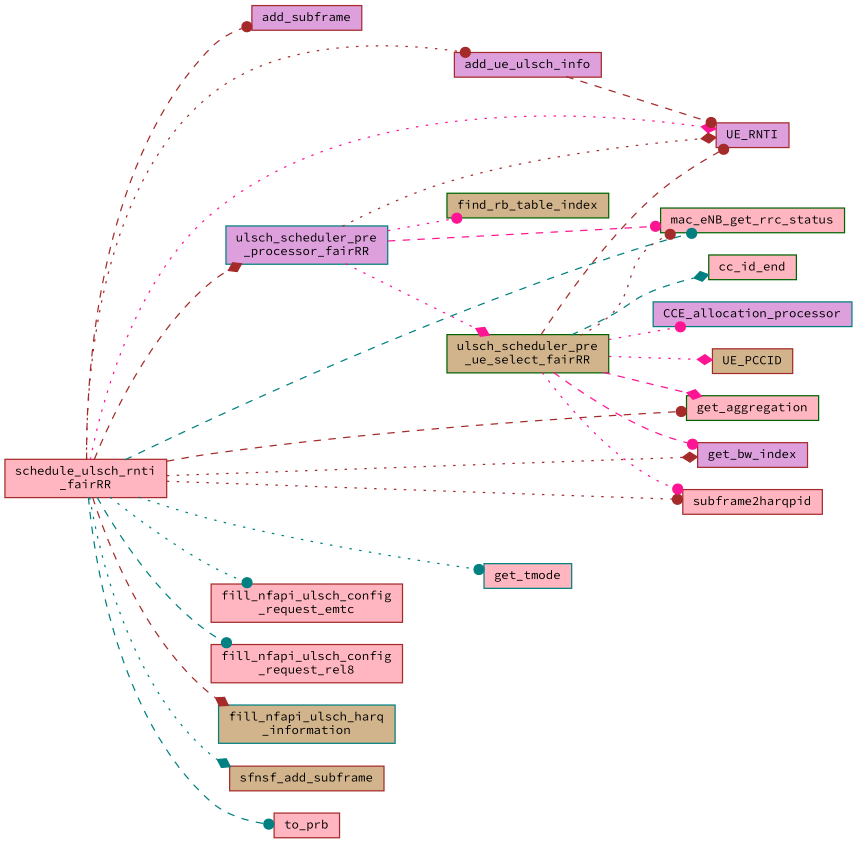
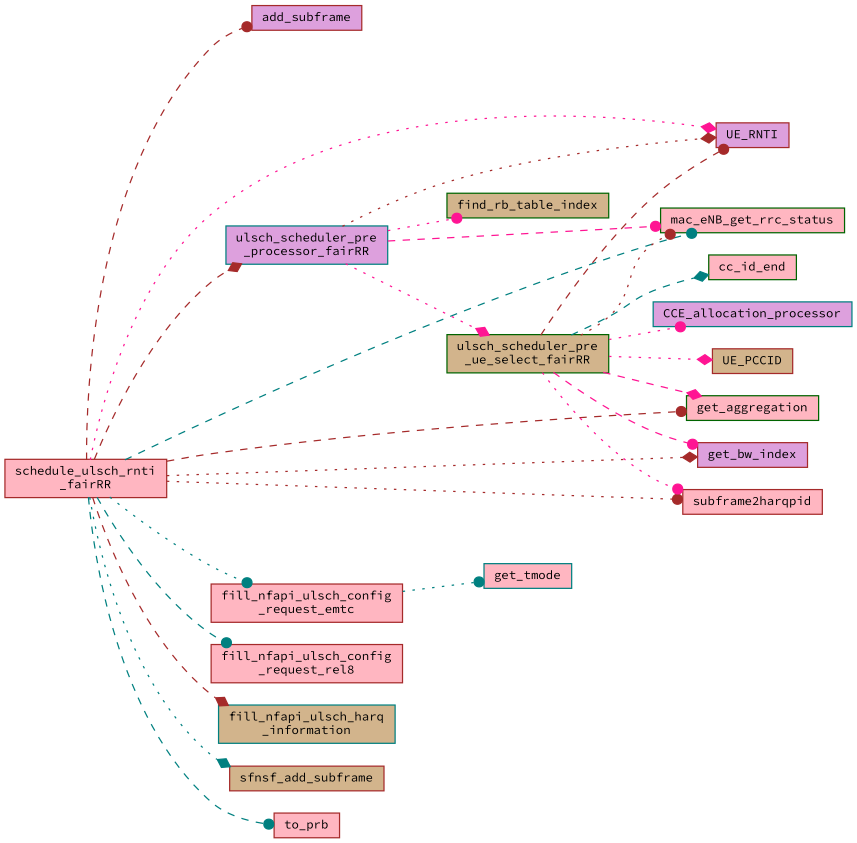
(528, 65) -> none
(305, 540) -> (438, 587)
